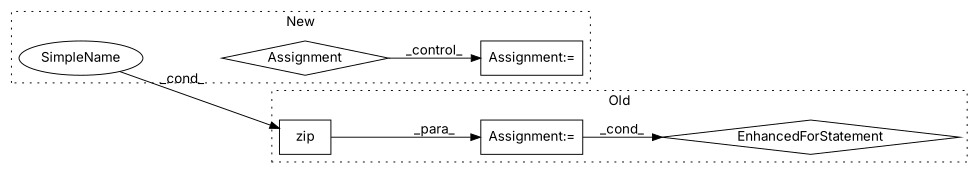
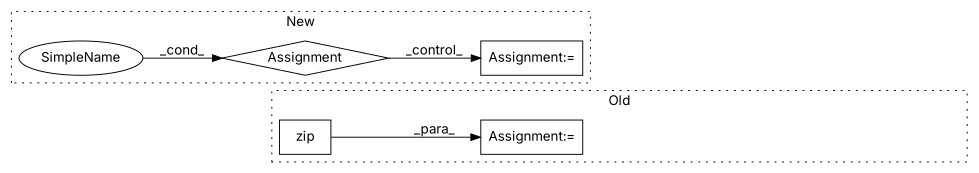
(195, 98) -> (178, 58)
(811, 137) -> none
